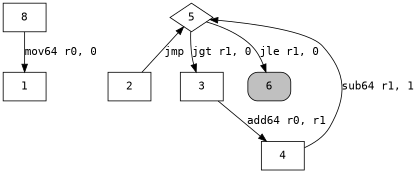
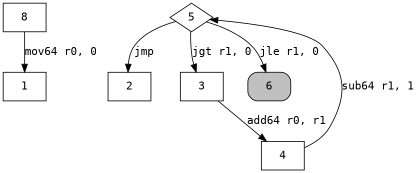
(160, 52) -> (145, 36)
